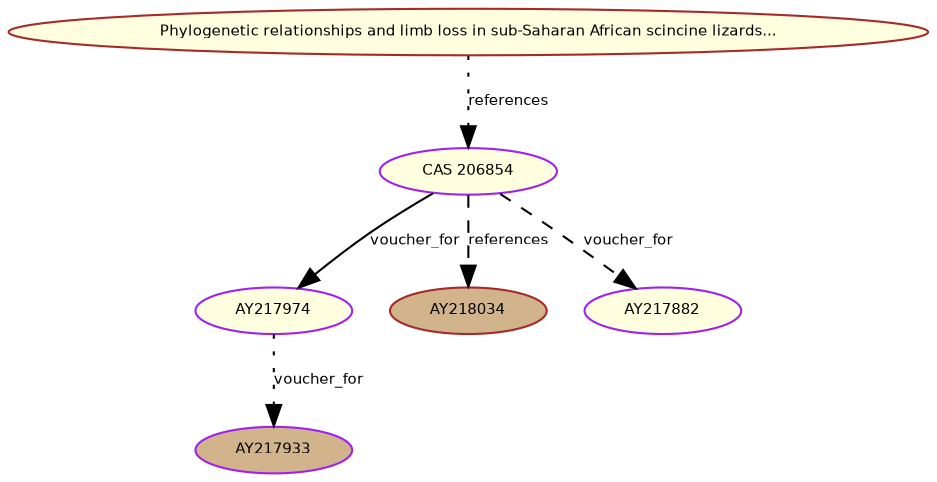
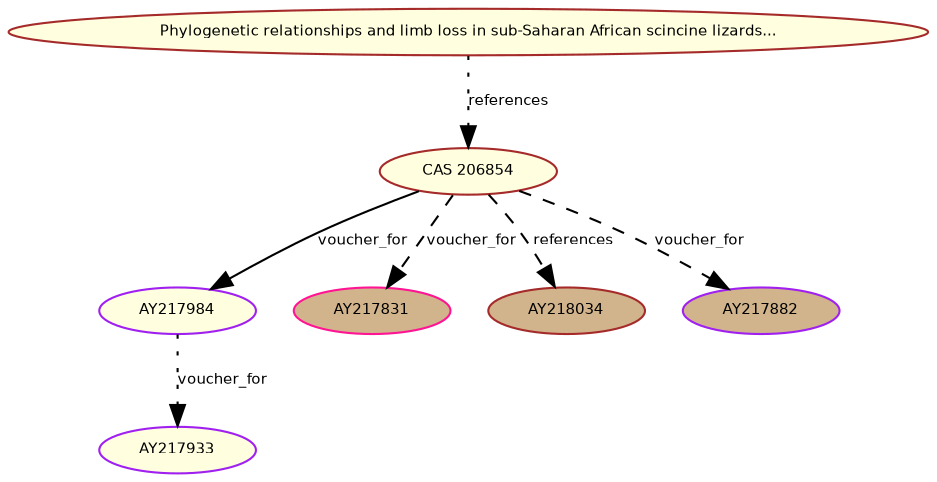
(468, 171) -> (468, 171)
(274, 311) -> (178, 311)
none -> (372, 311)
(663, 311) -> (761, 311)
(274, 450) -> (178, 450)
